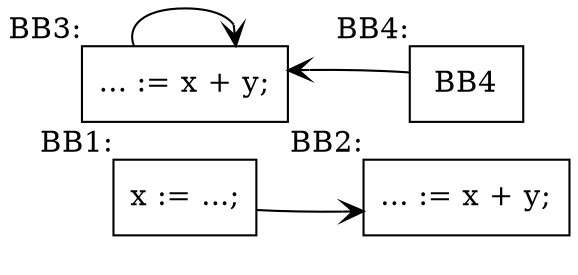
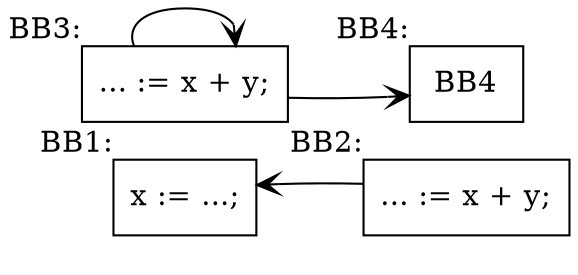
(359, 70) -> (338, 98)
(300, 211) -> (321, 183)
